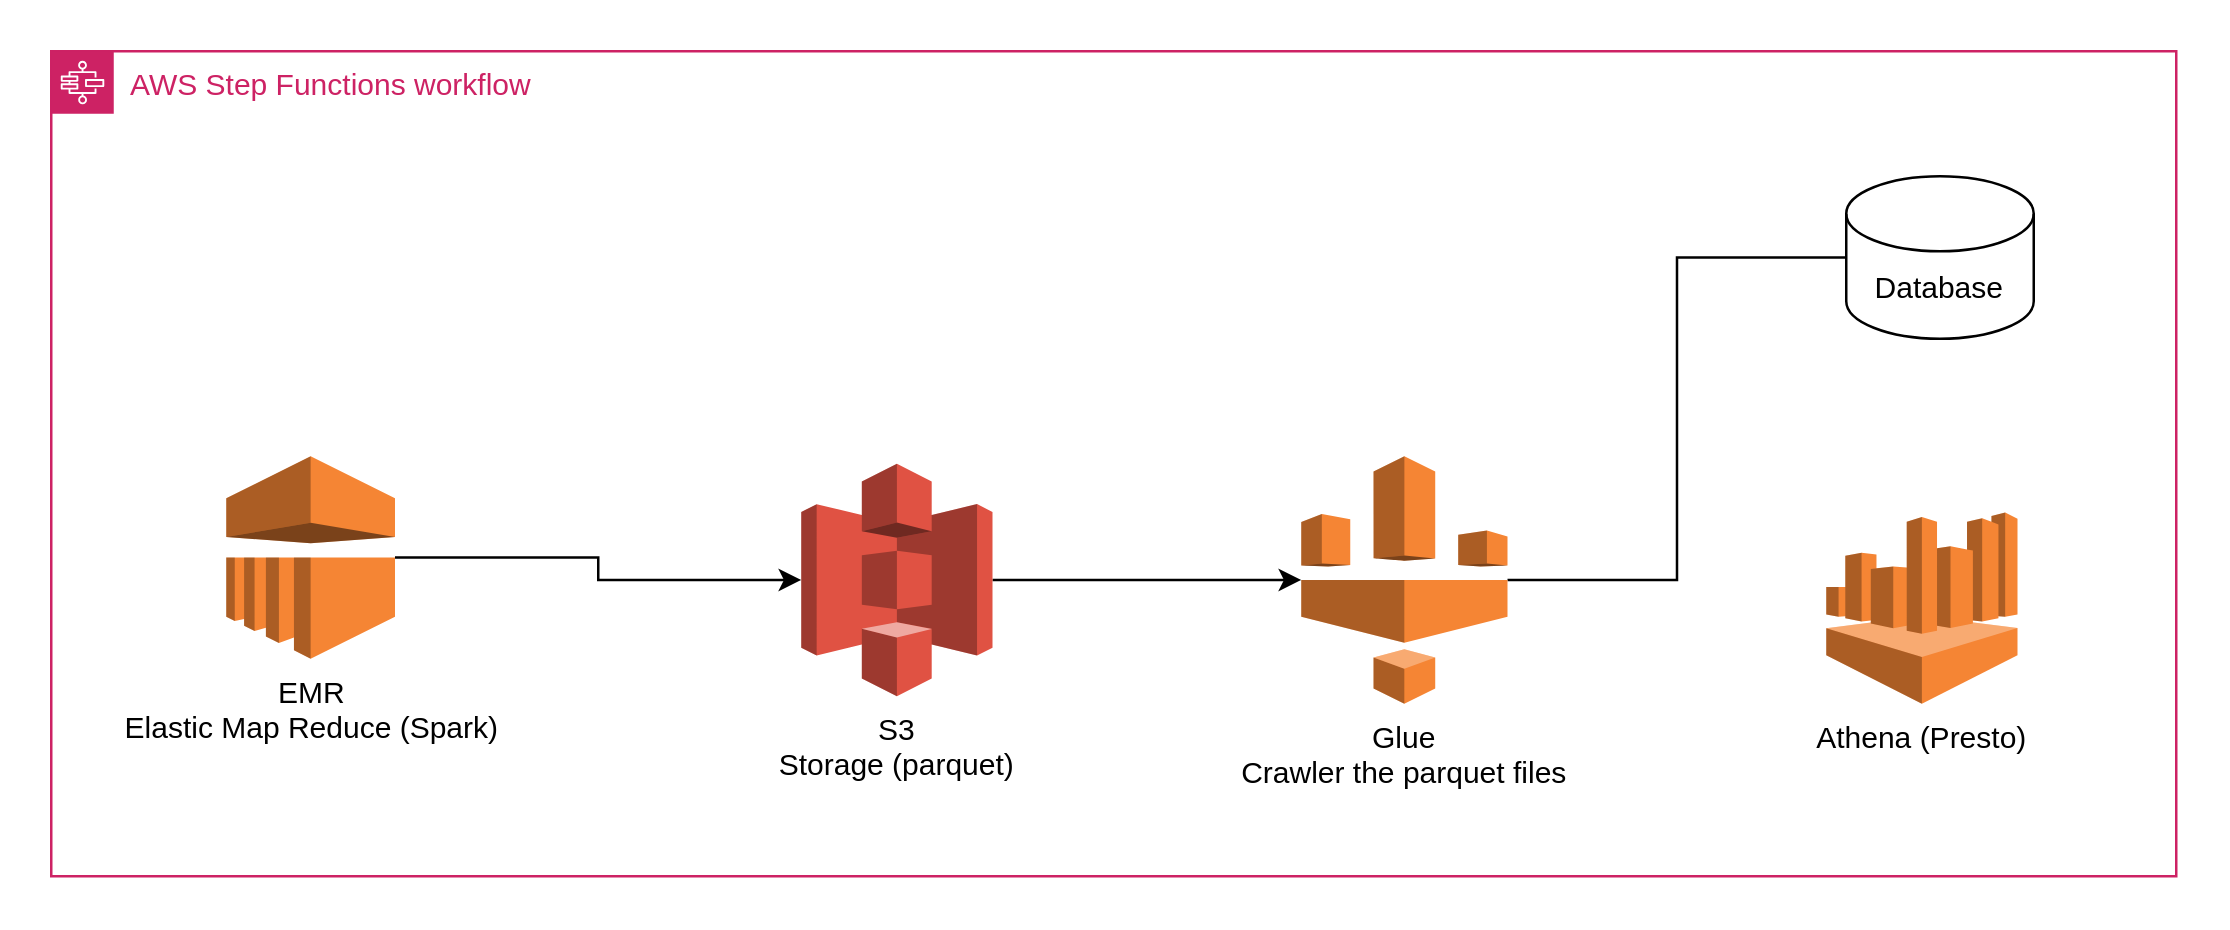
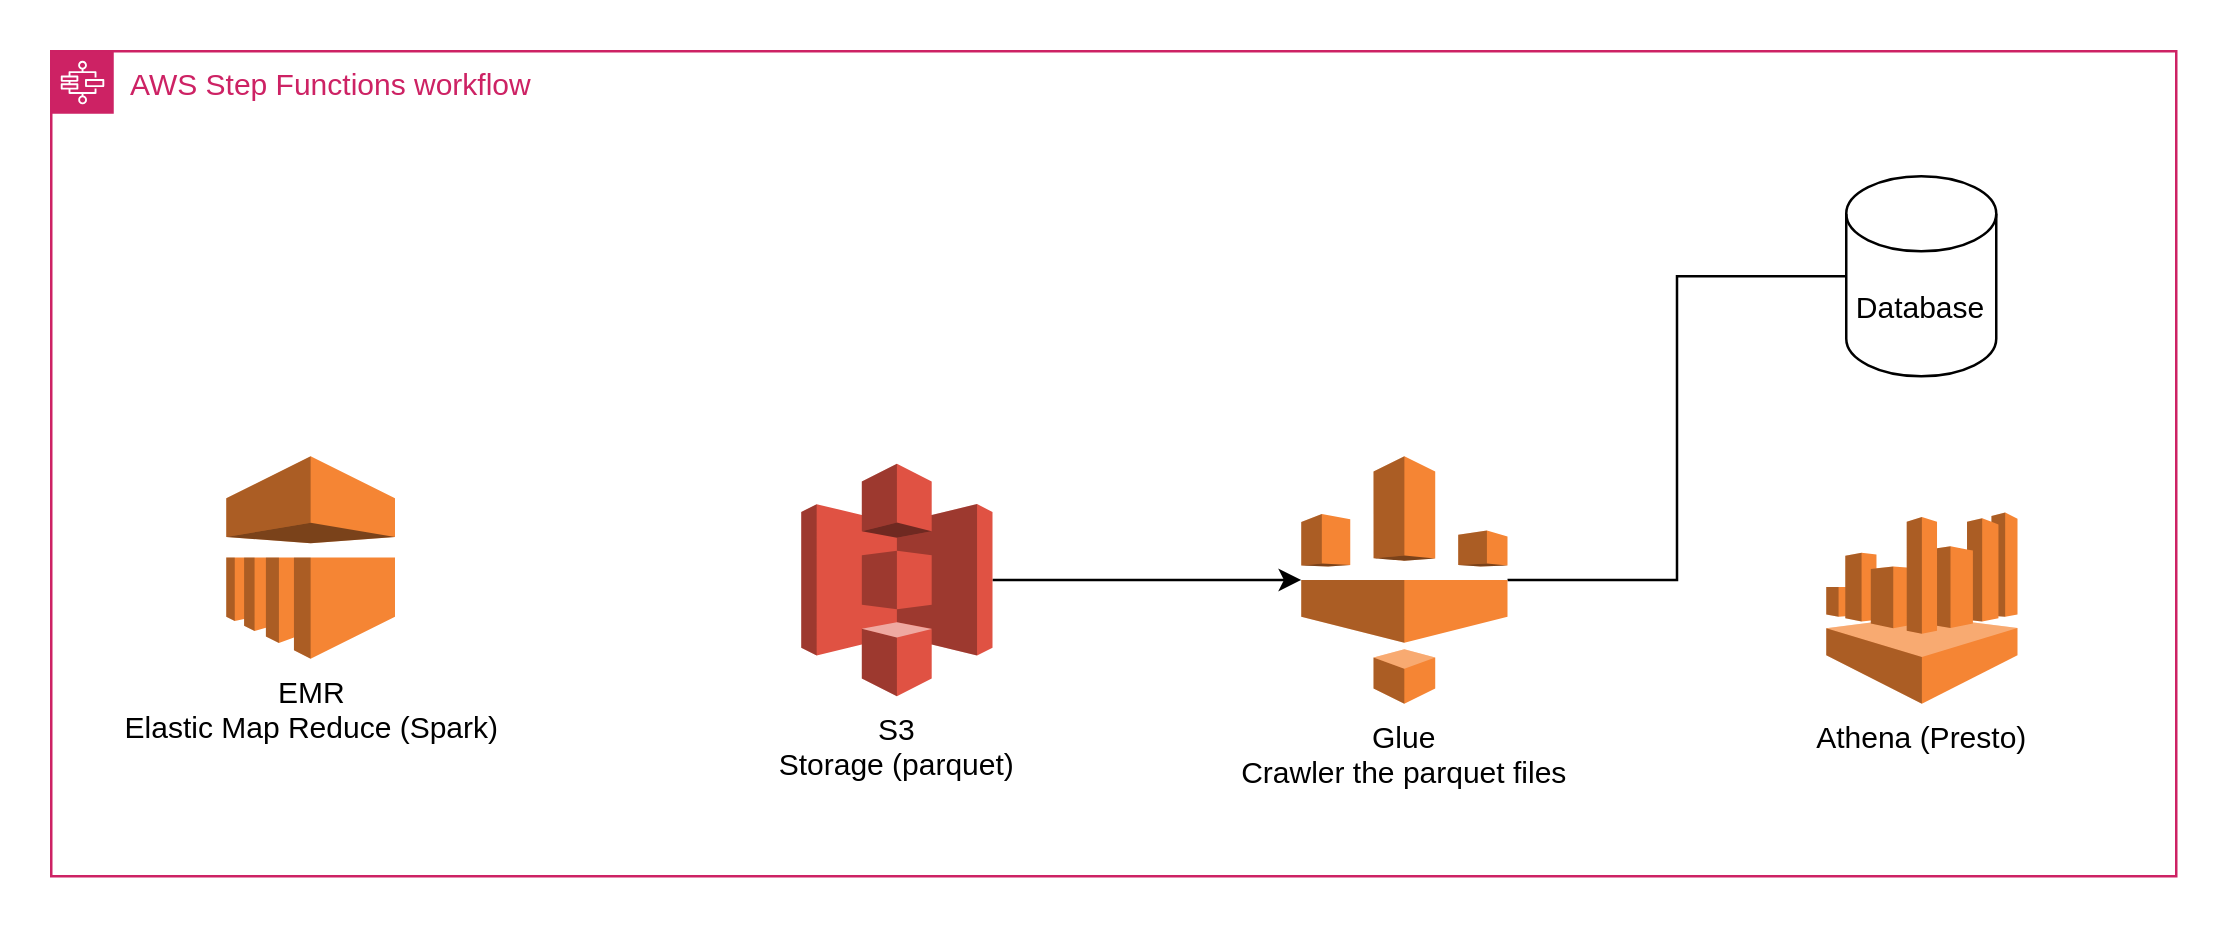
(1940, 258) -> (1921, 276)
(598, 561) -> none
